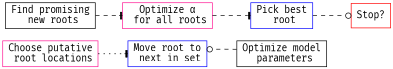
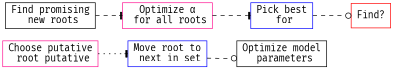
(282, 16) -> (282, 16)
(371, 16) -> (371, 16)
(225, 49) -> (219, 58)
(50, 54) -> (50, 54)
